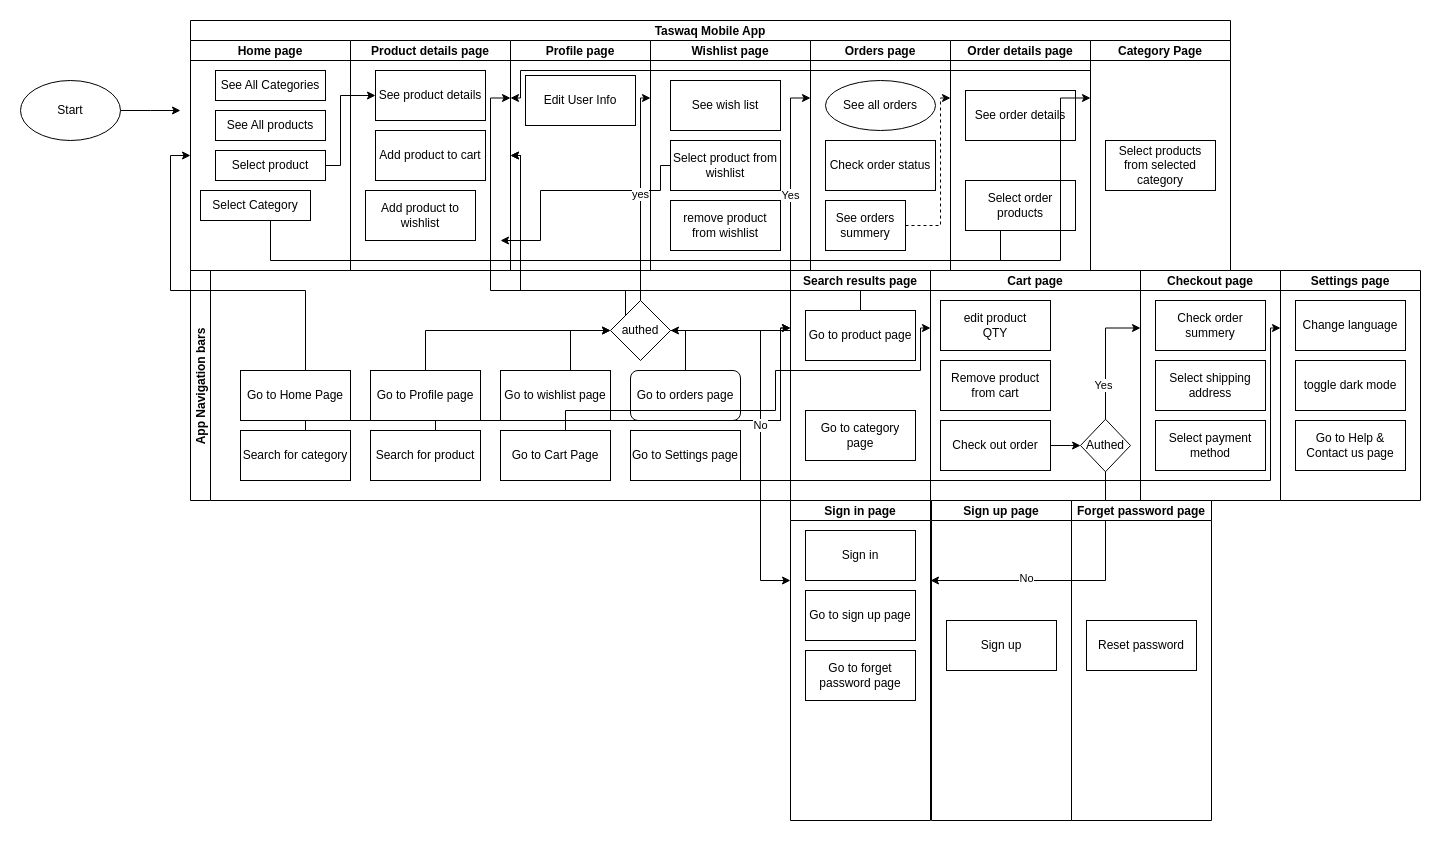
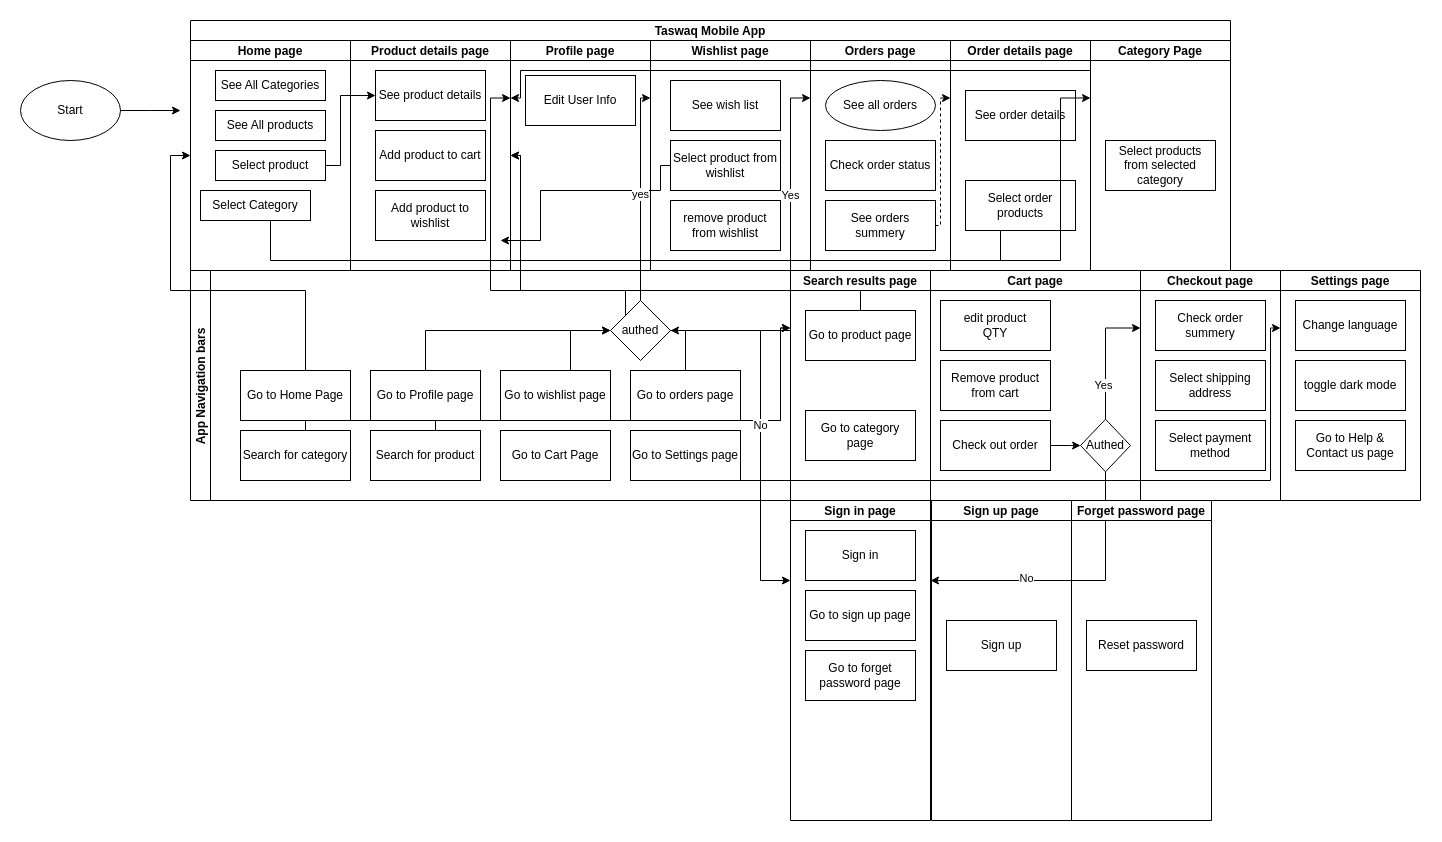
(421, 216) -> (431, 216)
(866, 226) -> (881, 226)
(686, 396) -> (686, 396)
(776, 411) -> none
